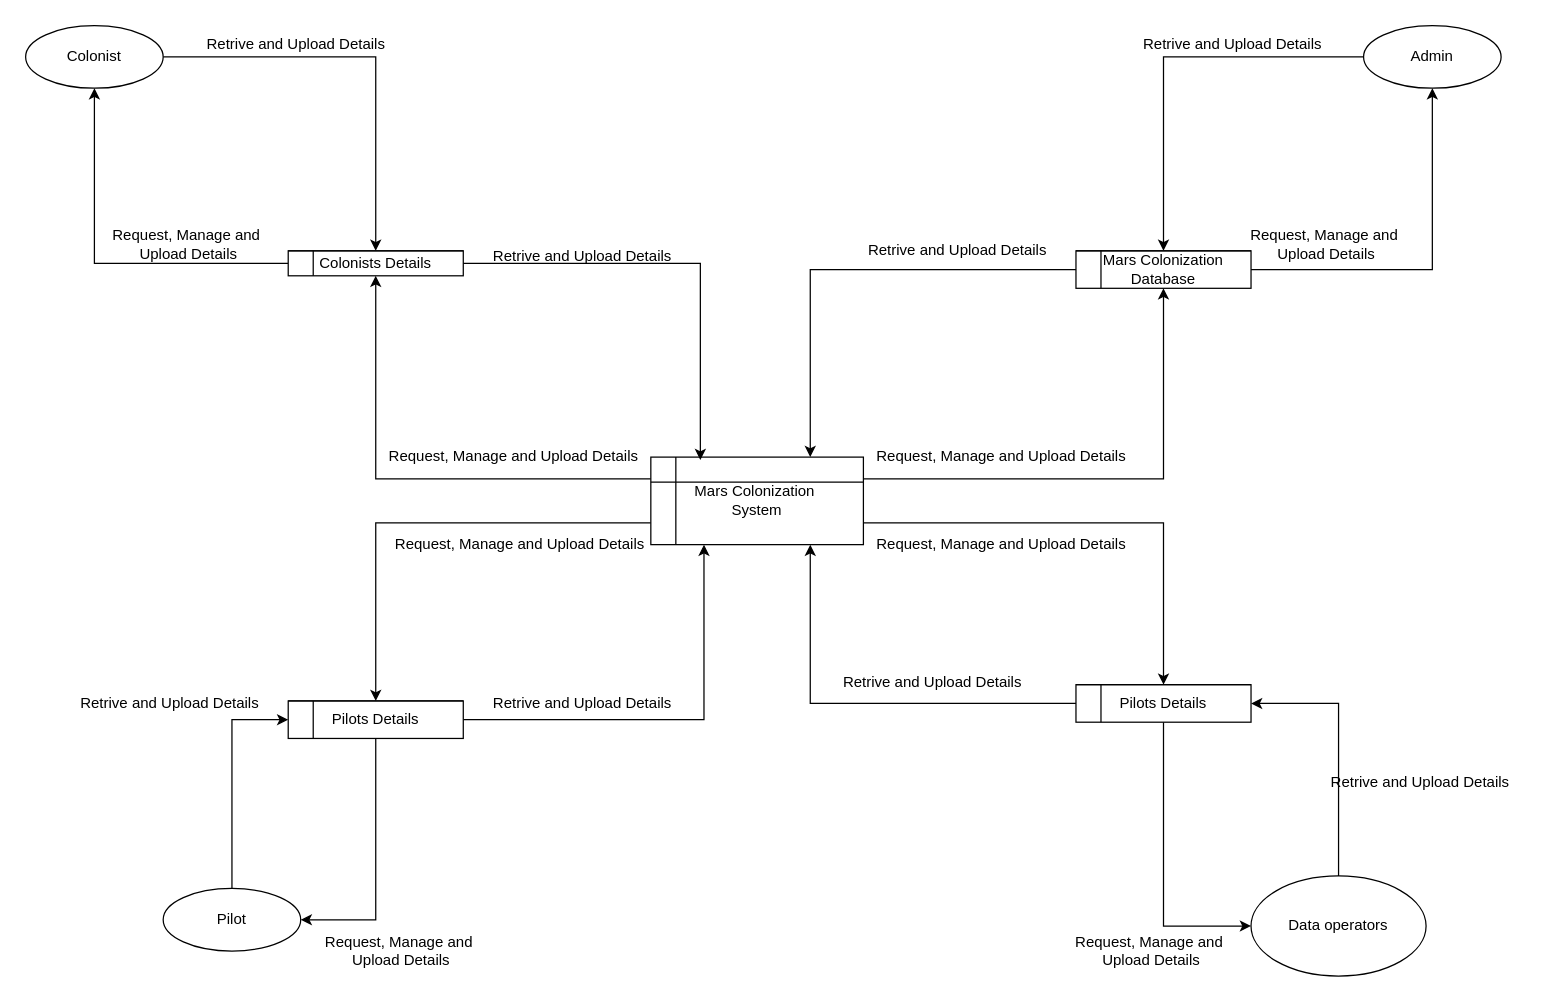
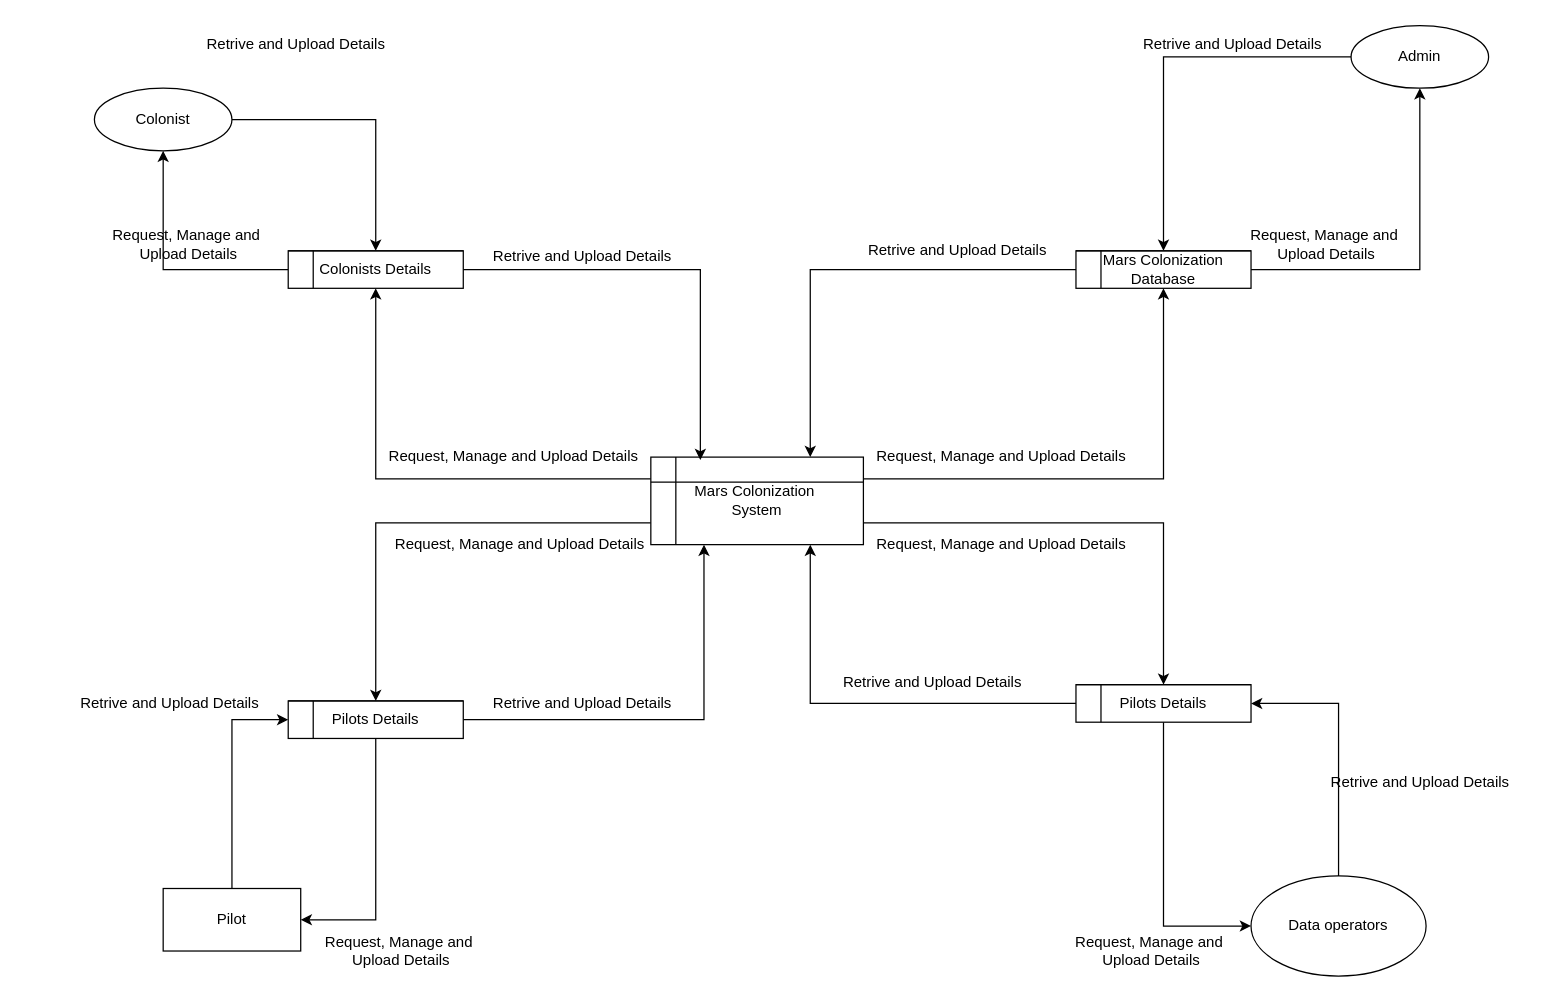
(94, 57) -> (163, 119)
(1432, 57) -> (1419, 57)
(376, 263) -> (376, 269)
(232, 919) -> (232, 919)
